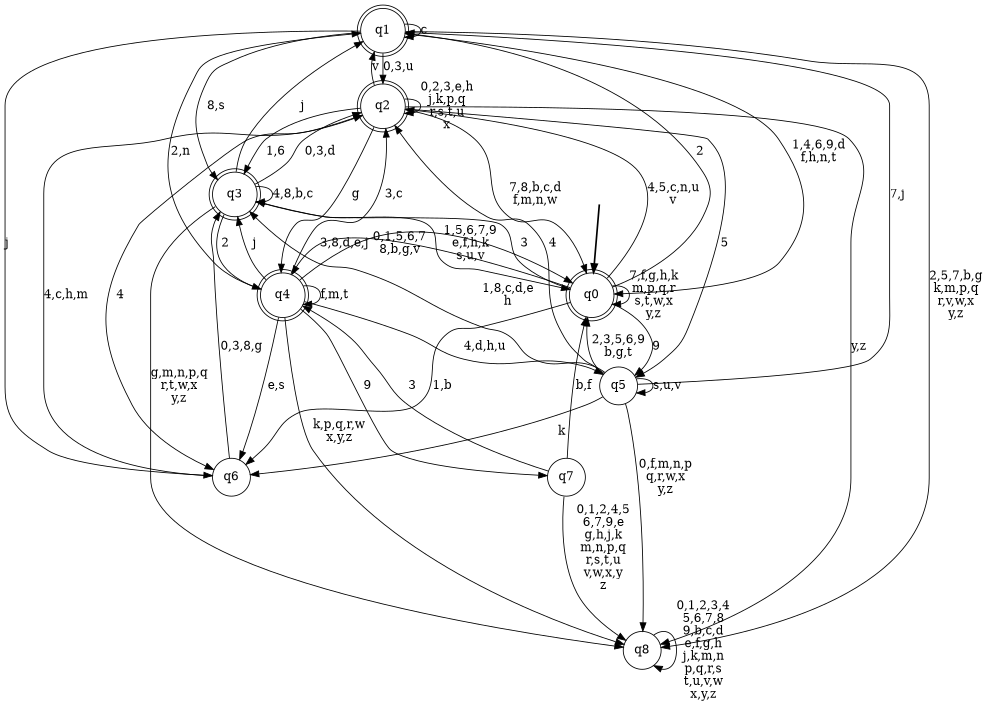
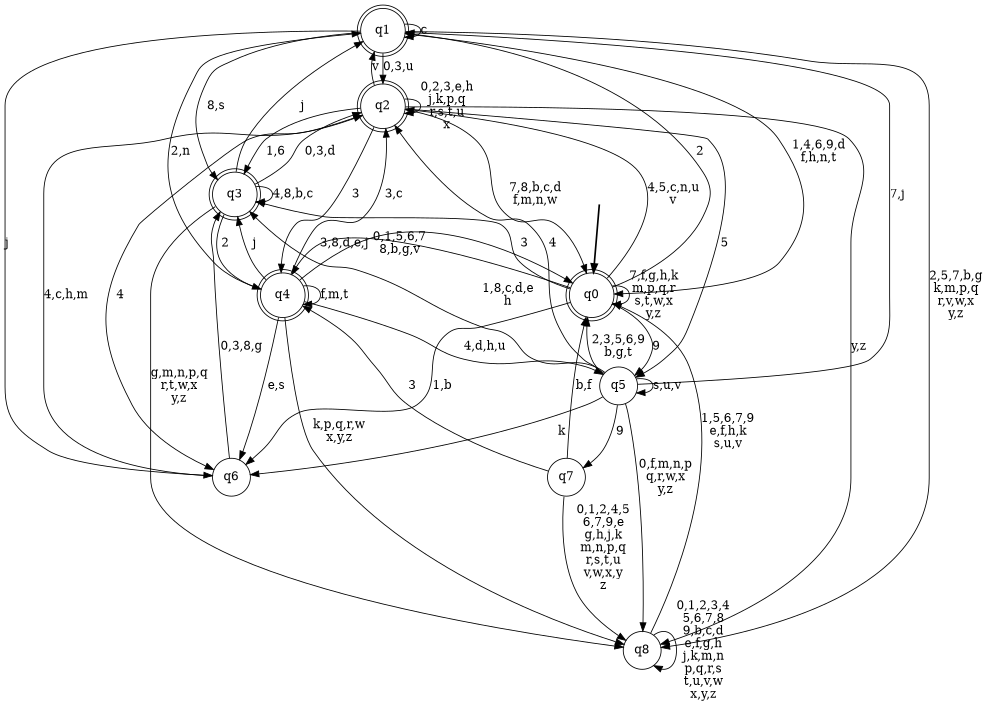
(356, 194) -> (356, 194)
(430, 227) -> (701, 457)
(385, 443) -> (610, 437)
